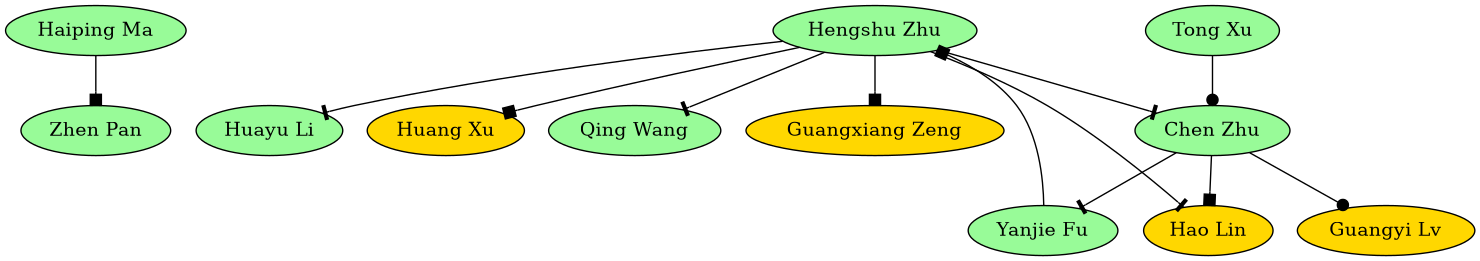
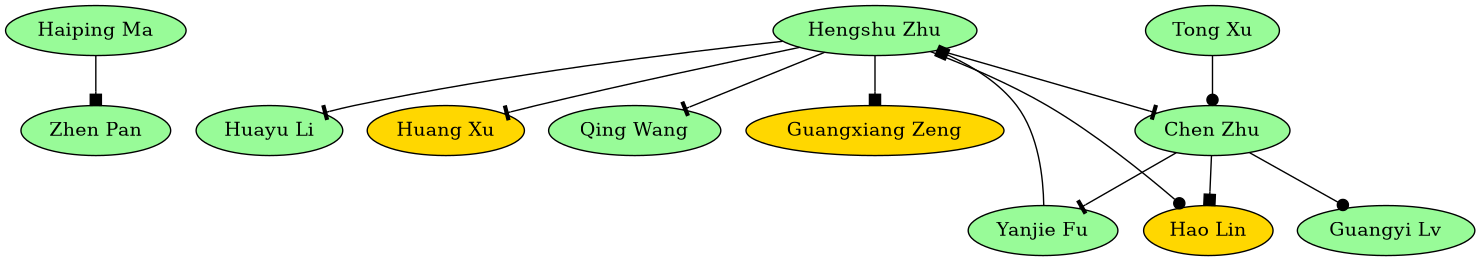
(658, 78) -> (655, 78)
(1062, 114) -> (1060, 113)
(1386, 231) -> (1386, 231)
